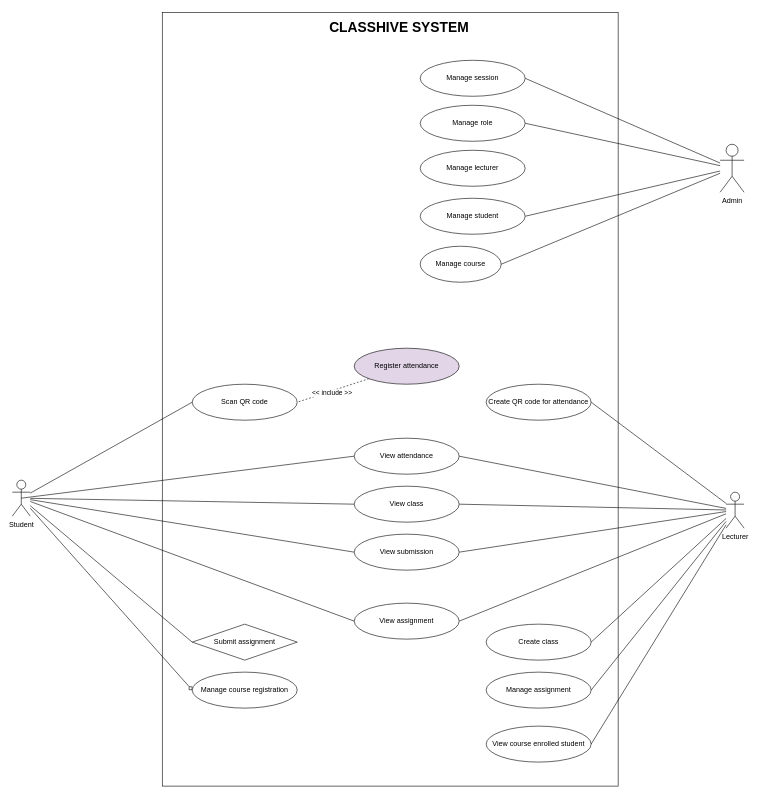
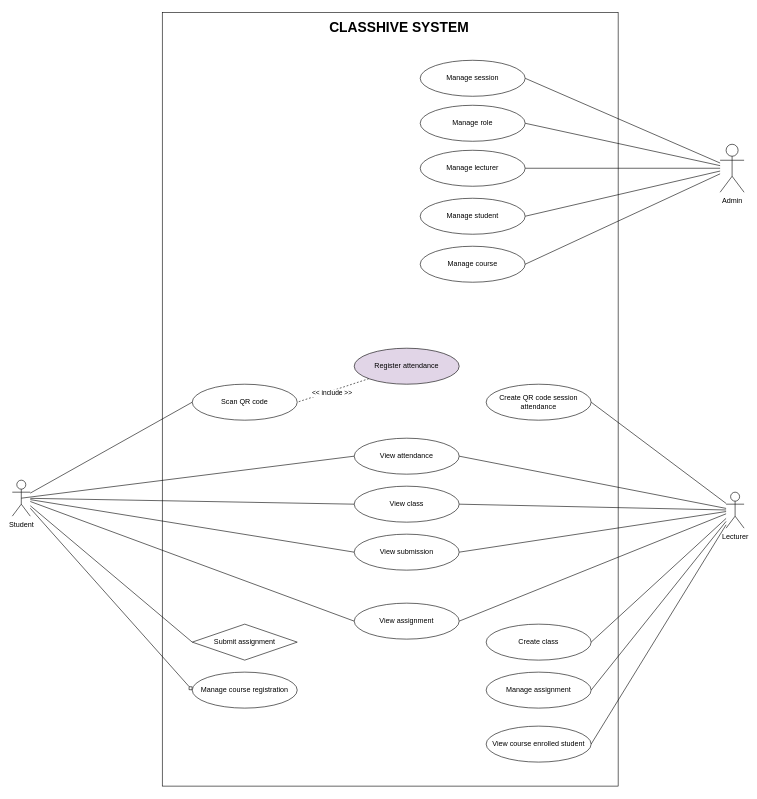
none -> (623, 168)
(461, 264) -> (473, 264)
(539, 402) -> (539, 402)
